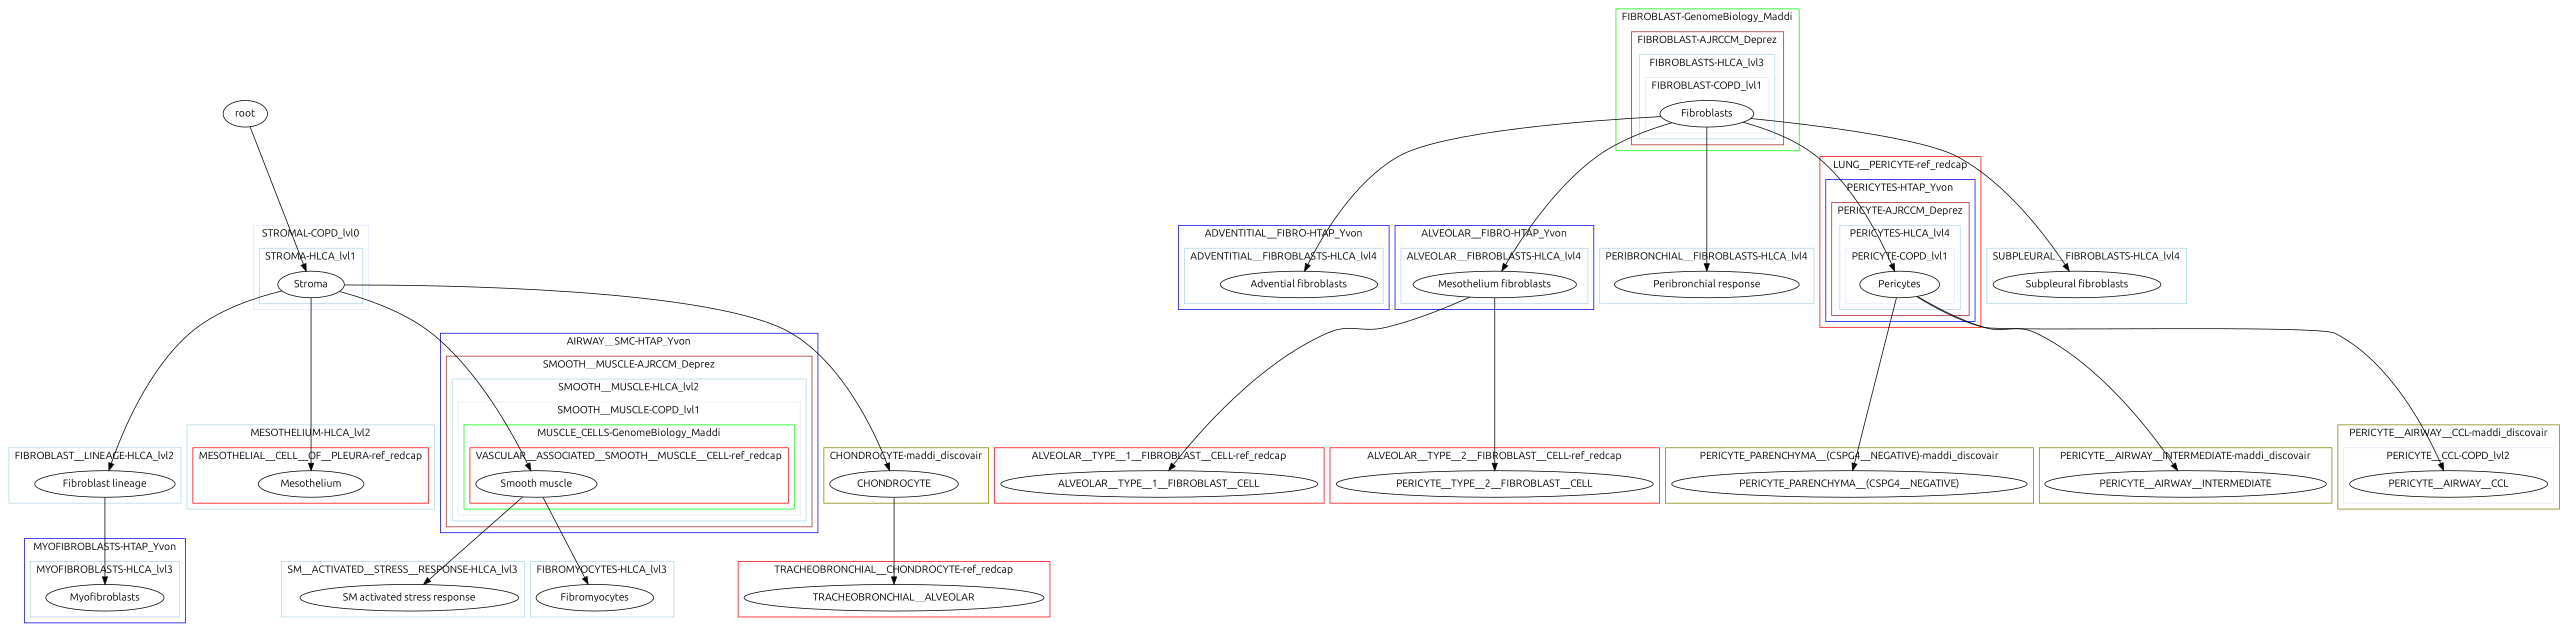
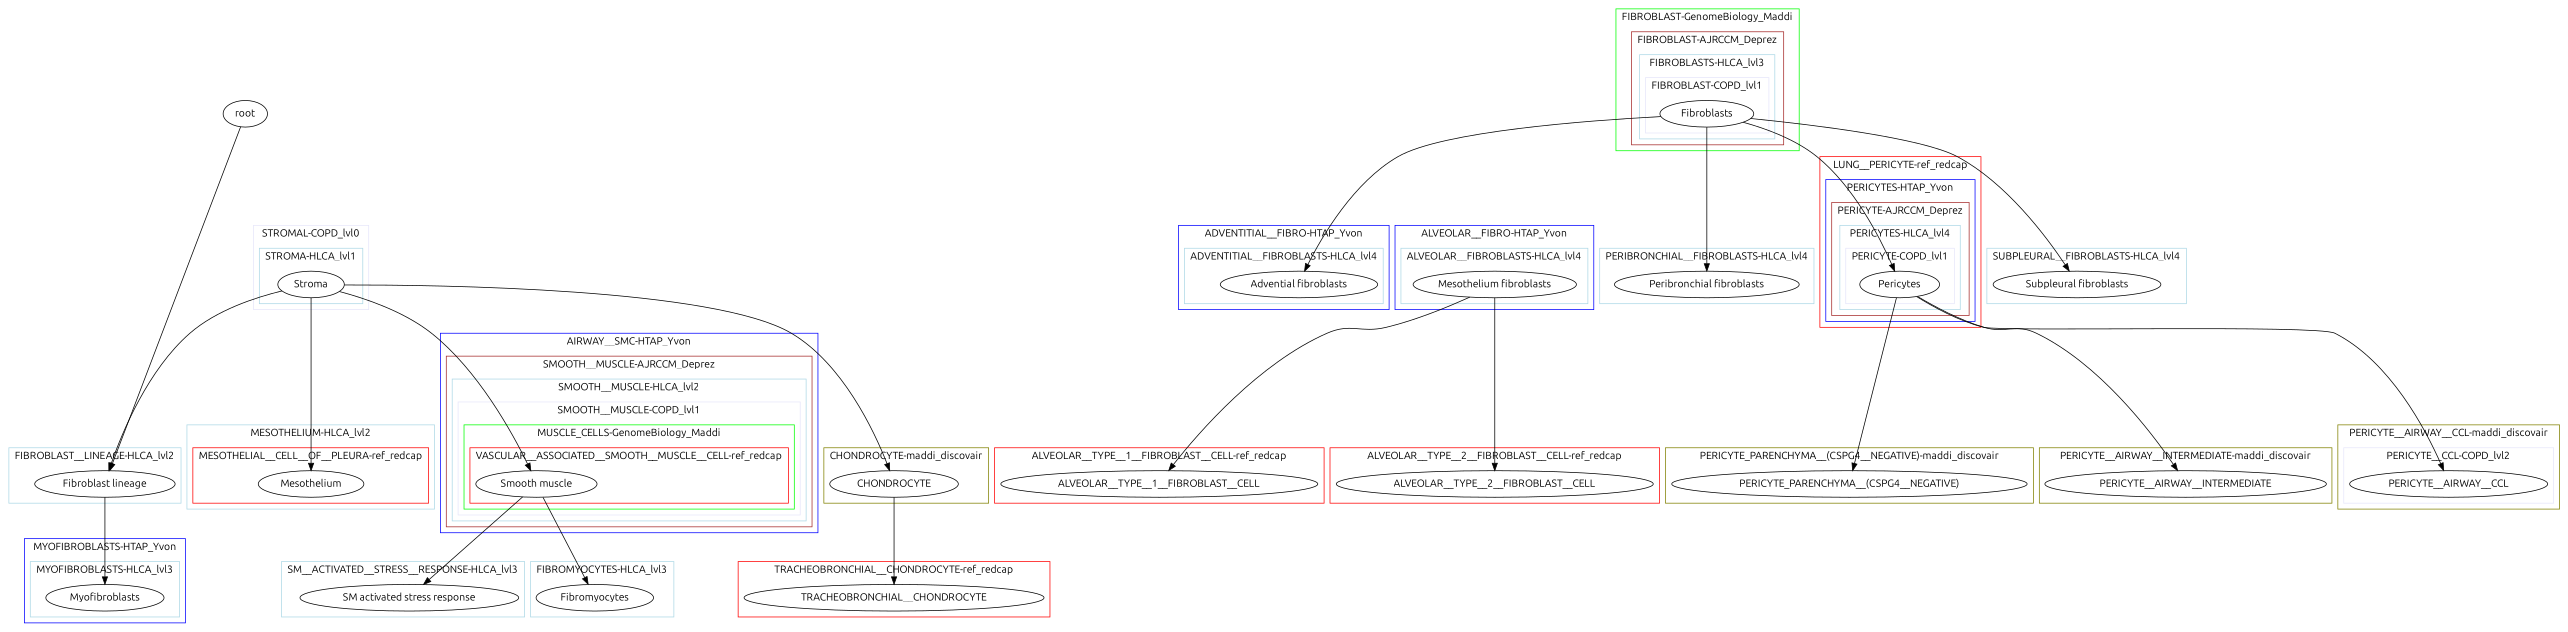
(1574, 176) -> none
(277, 196) -> (177, 295)
(1707, 284) -> (1707, 284)
(1495, 484) -> (1495, 484)
(894, 598) -> (894, 598)
